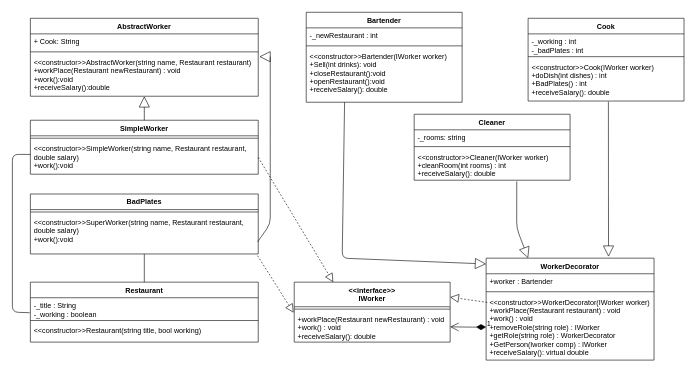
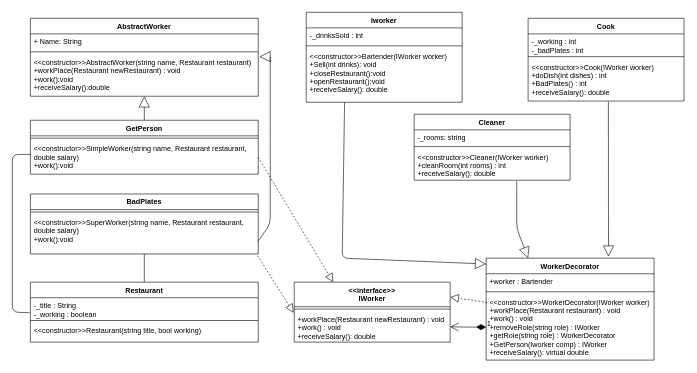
(384, 20) -> (384, 20)
(348, 36) -> (340, 36)
(58, 42) -> (58, 42)
(144, 128) -> (144, 128)
